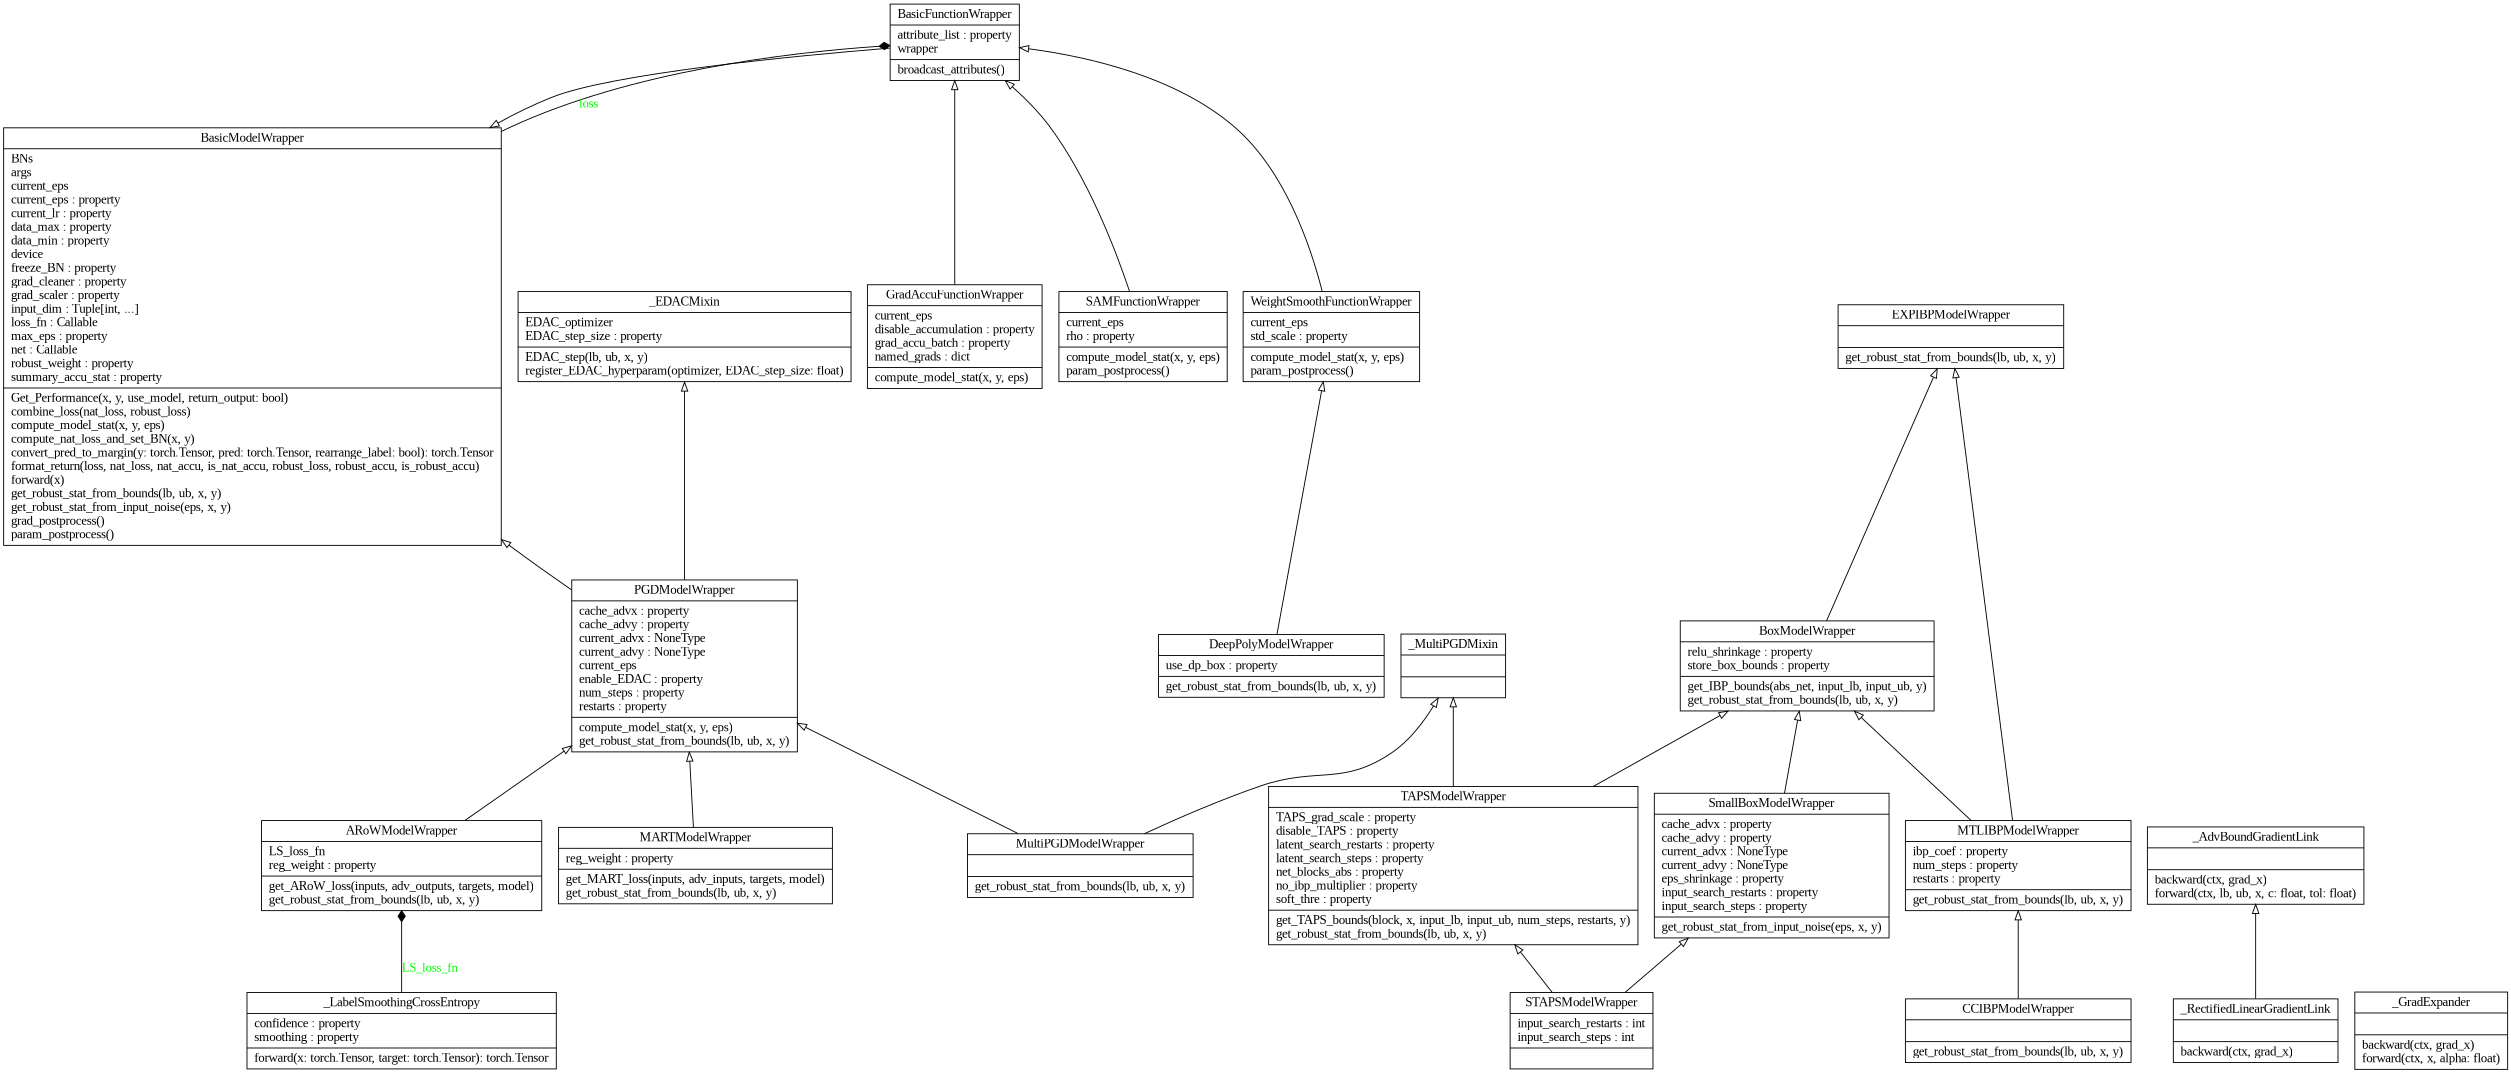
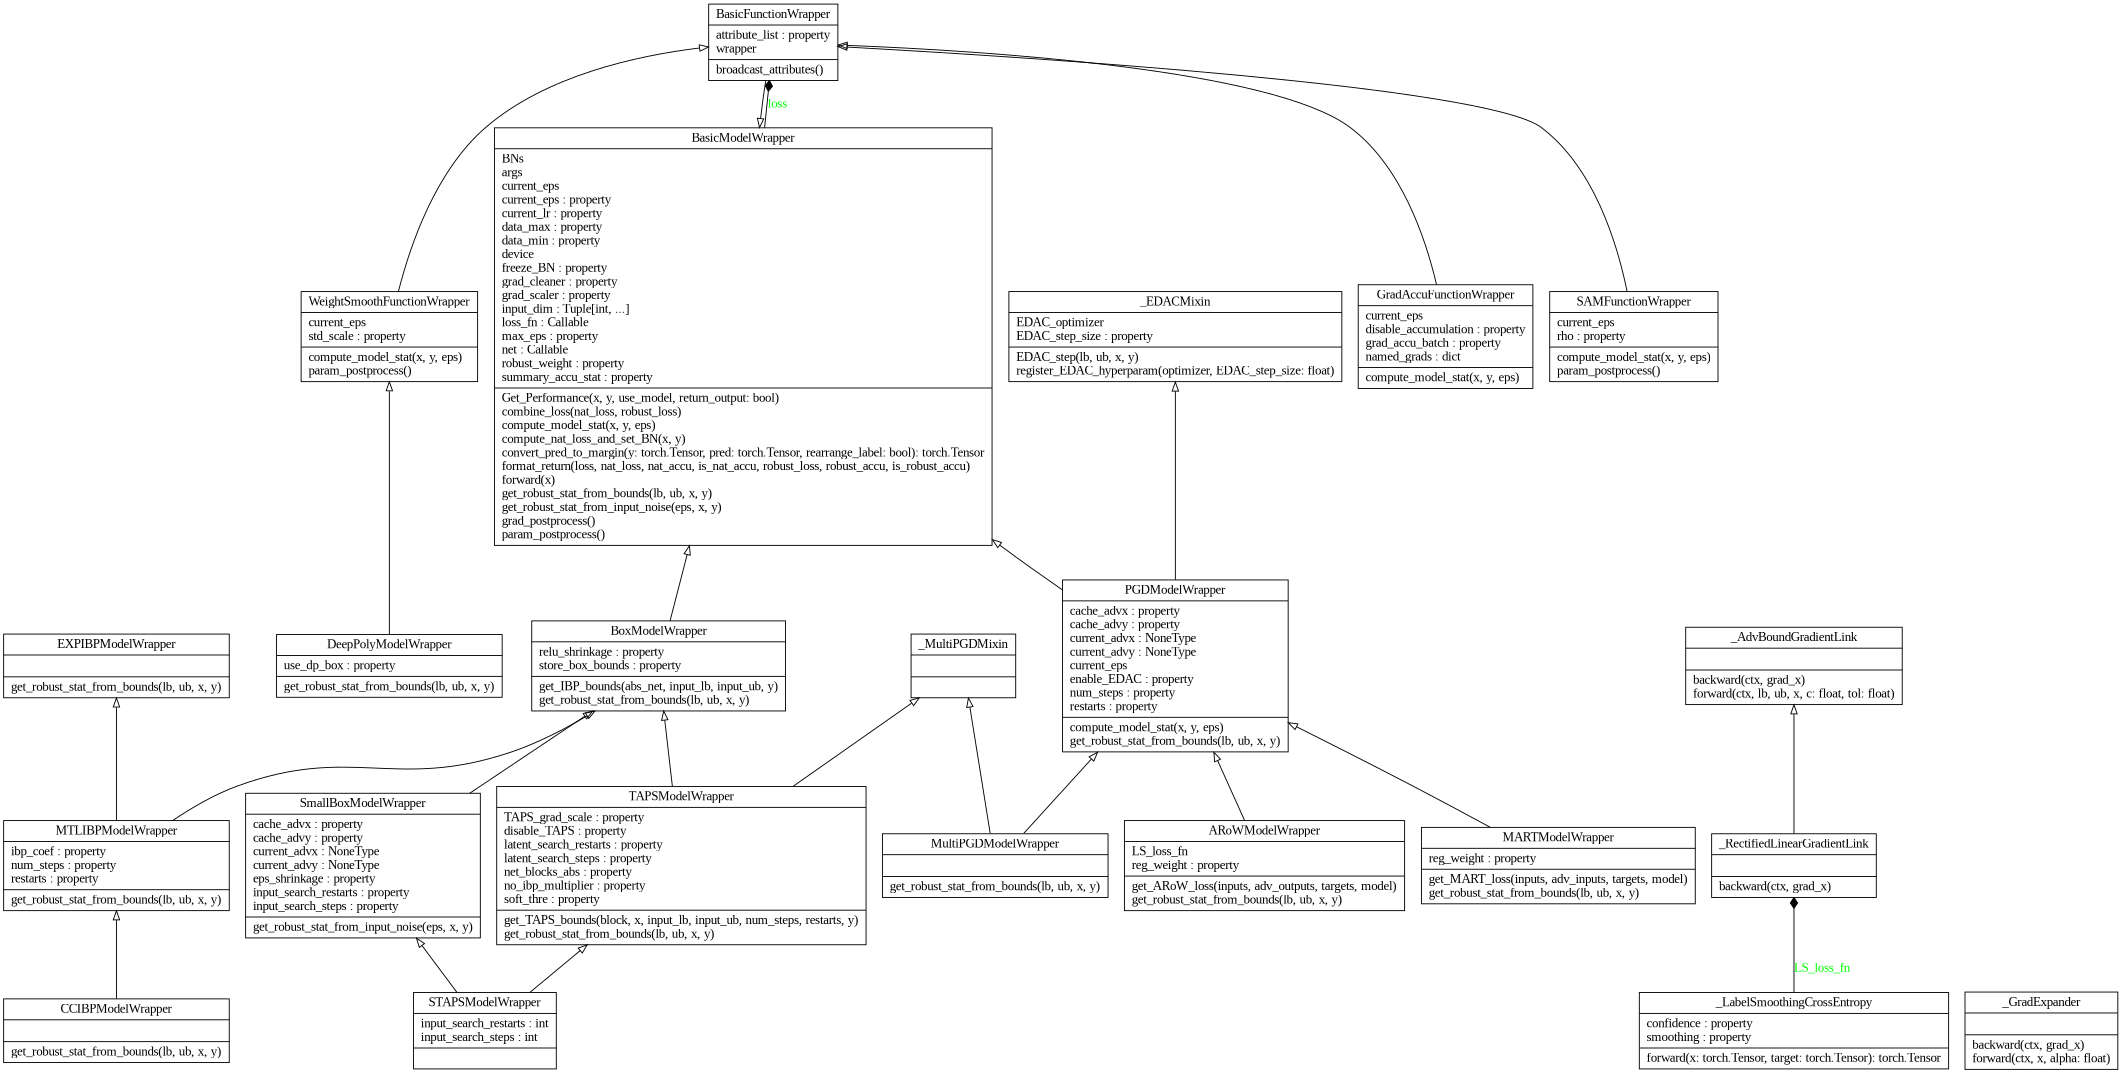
(1880, 499) -> (679, 588)
(402, 957) -> (1794, 950)
